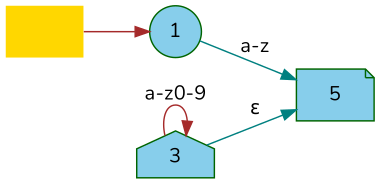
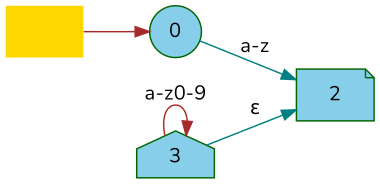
(176, 32) -> (176, 32)
(335, 95) -> (335, 95)
